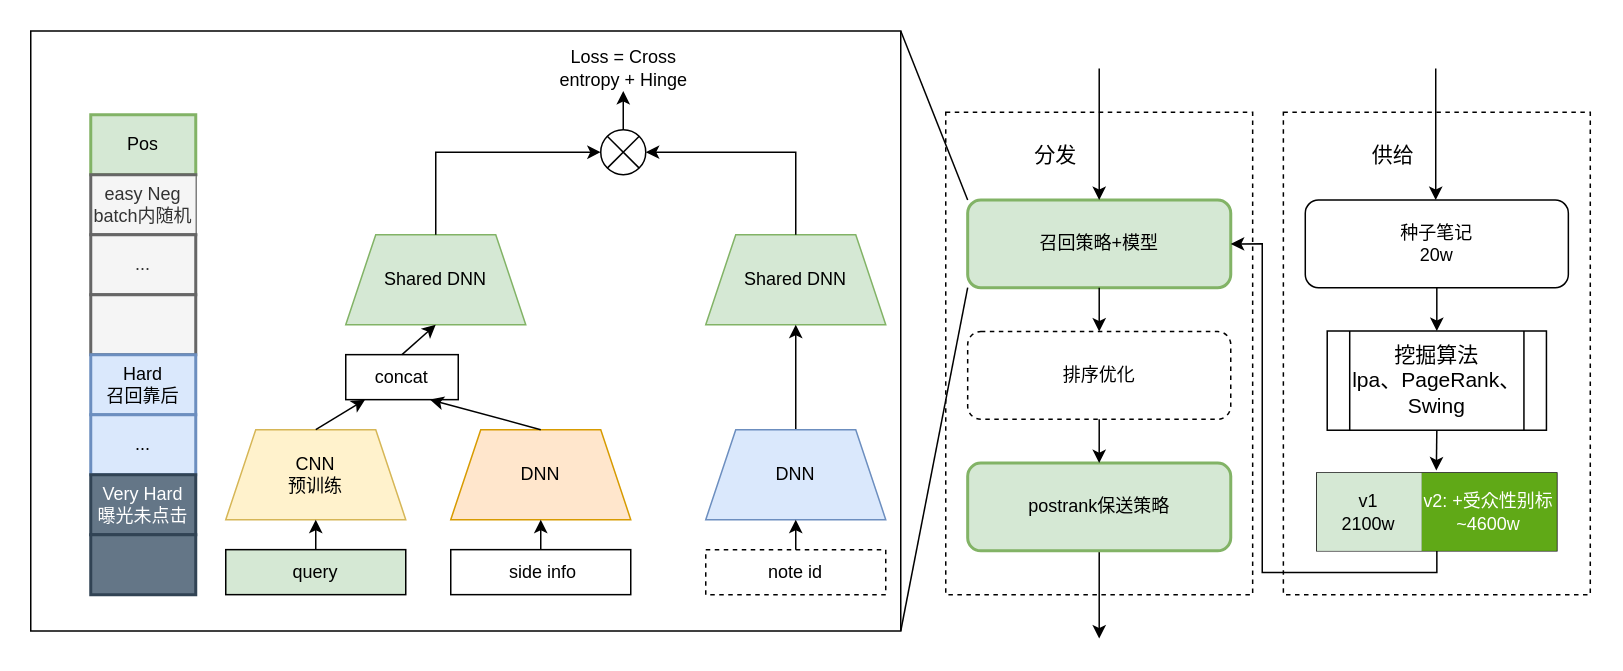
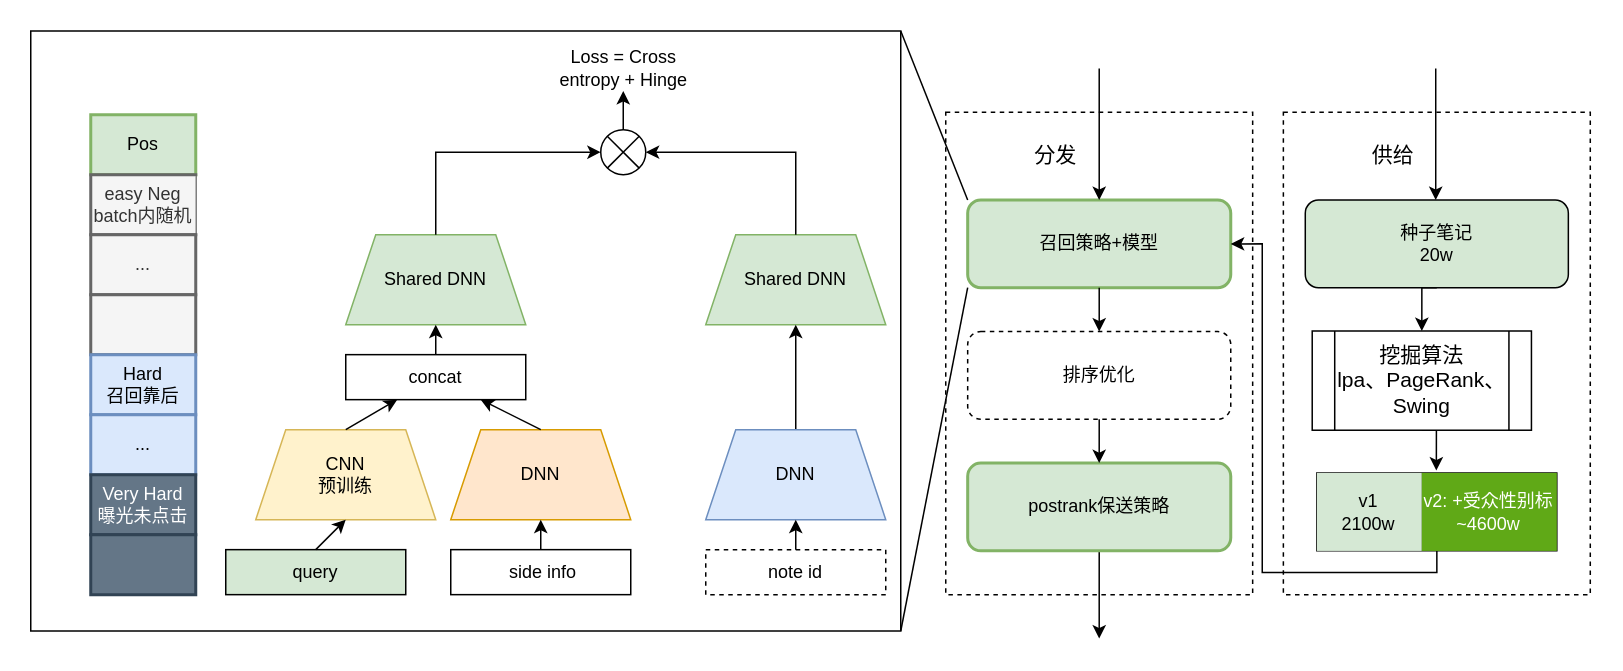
(1437, 244) -> (1437, 244)
(402, 377) -> (436, 377)
(1437, 380) -> (1422, 380)
(316, 474) -> (346, 474)
